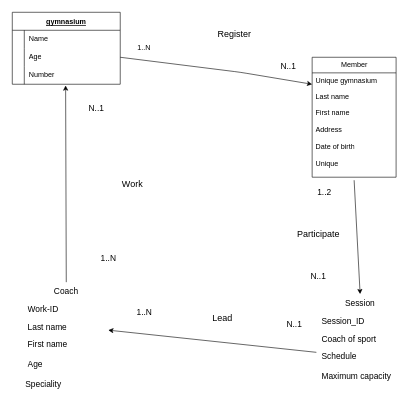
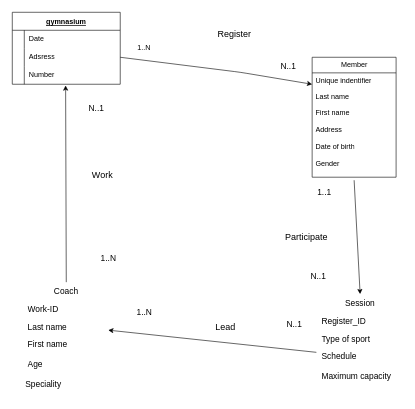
(37, 39) -> (37, 39)
(35, 57) -> (43, 57)
(345, 81) -> (348, 81)
(339, 126) -> (339, 126)
(132, 183) -> (102, 174)
(325, 192) -> (325, 192)
(318, 234) -> (306, 237)
(222, 318) -> (225, 327)
(344, 321) -> (347, 321)
(353, 339) -> (350, 339)
